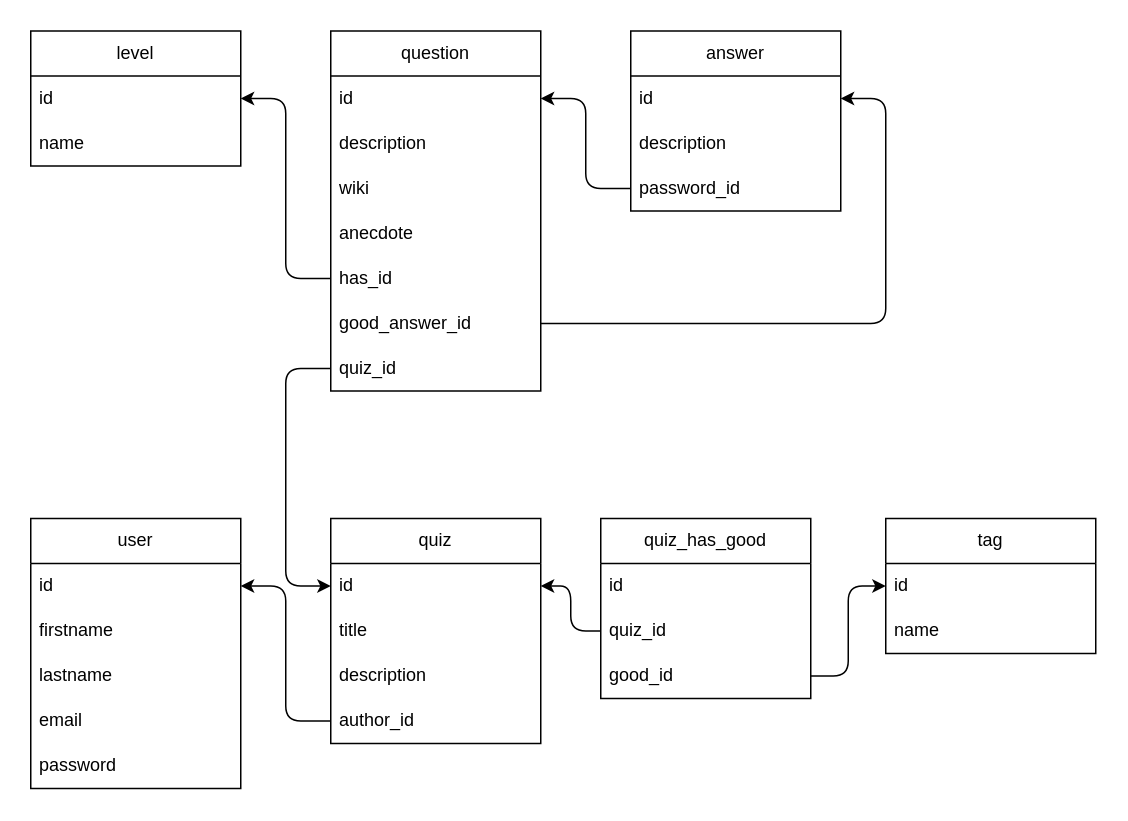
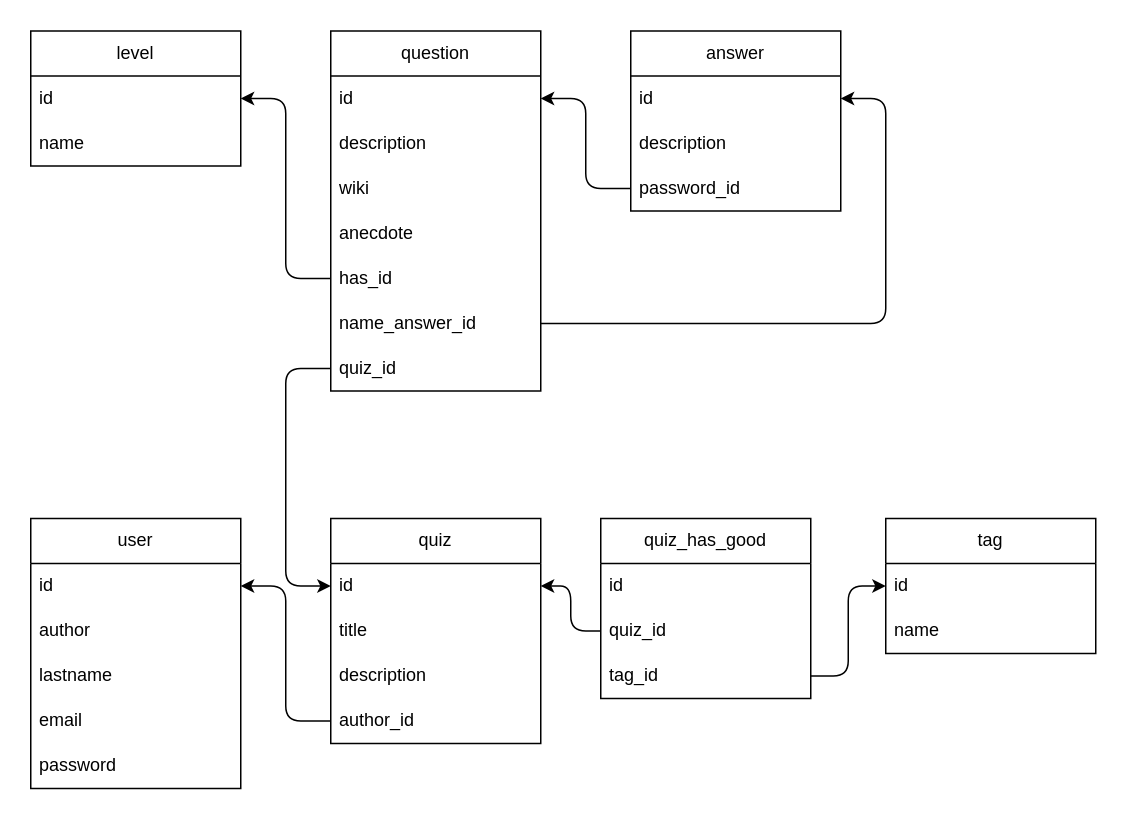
(408, 323) -> (408, 323)
(83, 631) -> (70, 631)
(643, 676) -> (638, 676)
